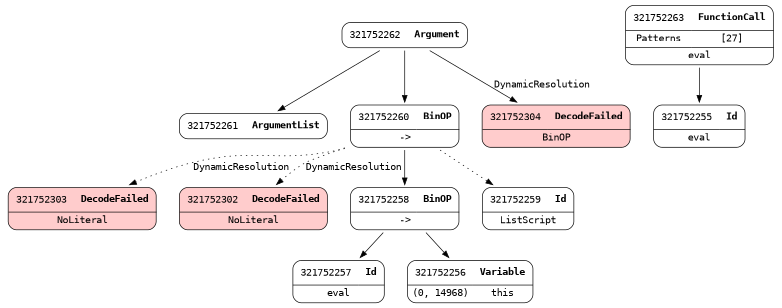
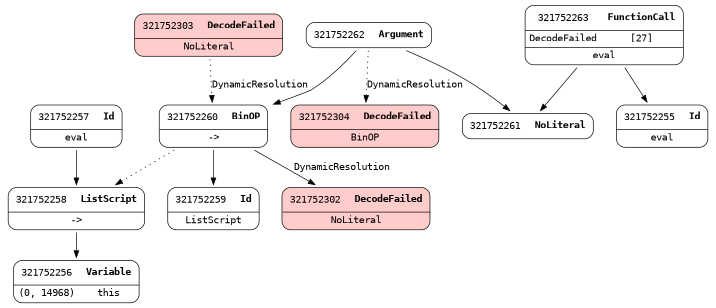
(659, 39) -> (563, 39)
(470, 75) -> (367, 73)
none -> (561, 87)
(286, 125) -> (560, 125)
(239, 156) -> (211, 77)
(311, 160) -> (282, 166)
(405, 164) -> (148, 166)
(464, 166) -> (213, 164)
(437, 199) -> (109, 199)
(374, 243) -> (76, 164)
